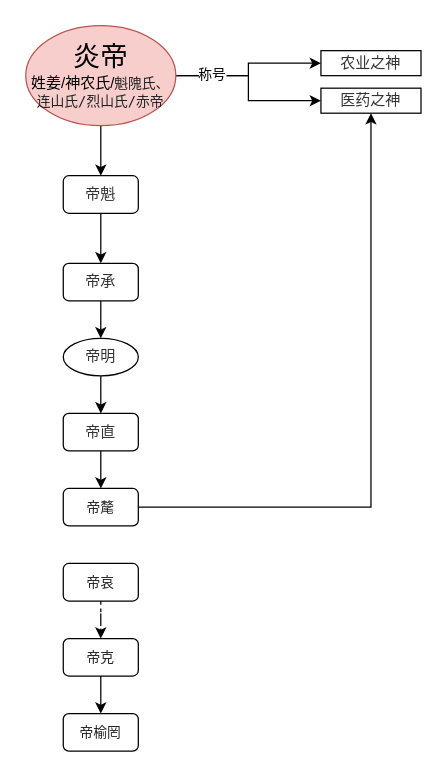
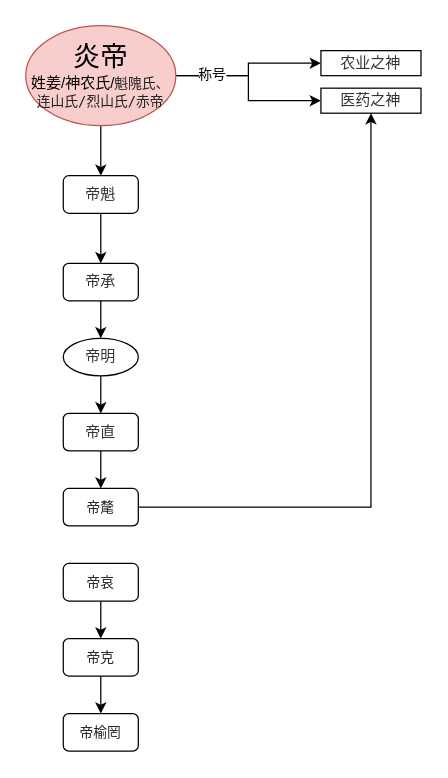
(101, 608) -> (101, 608)
